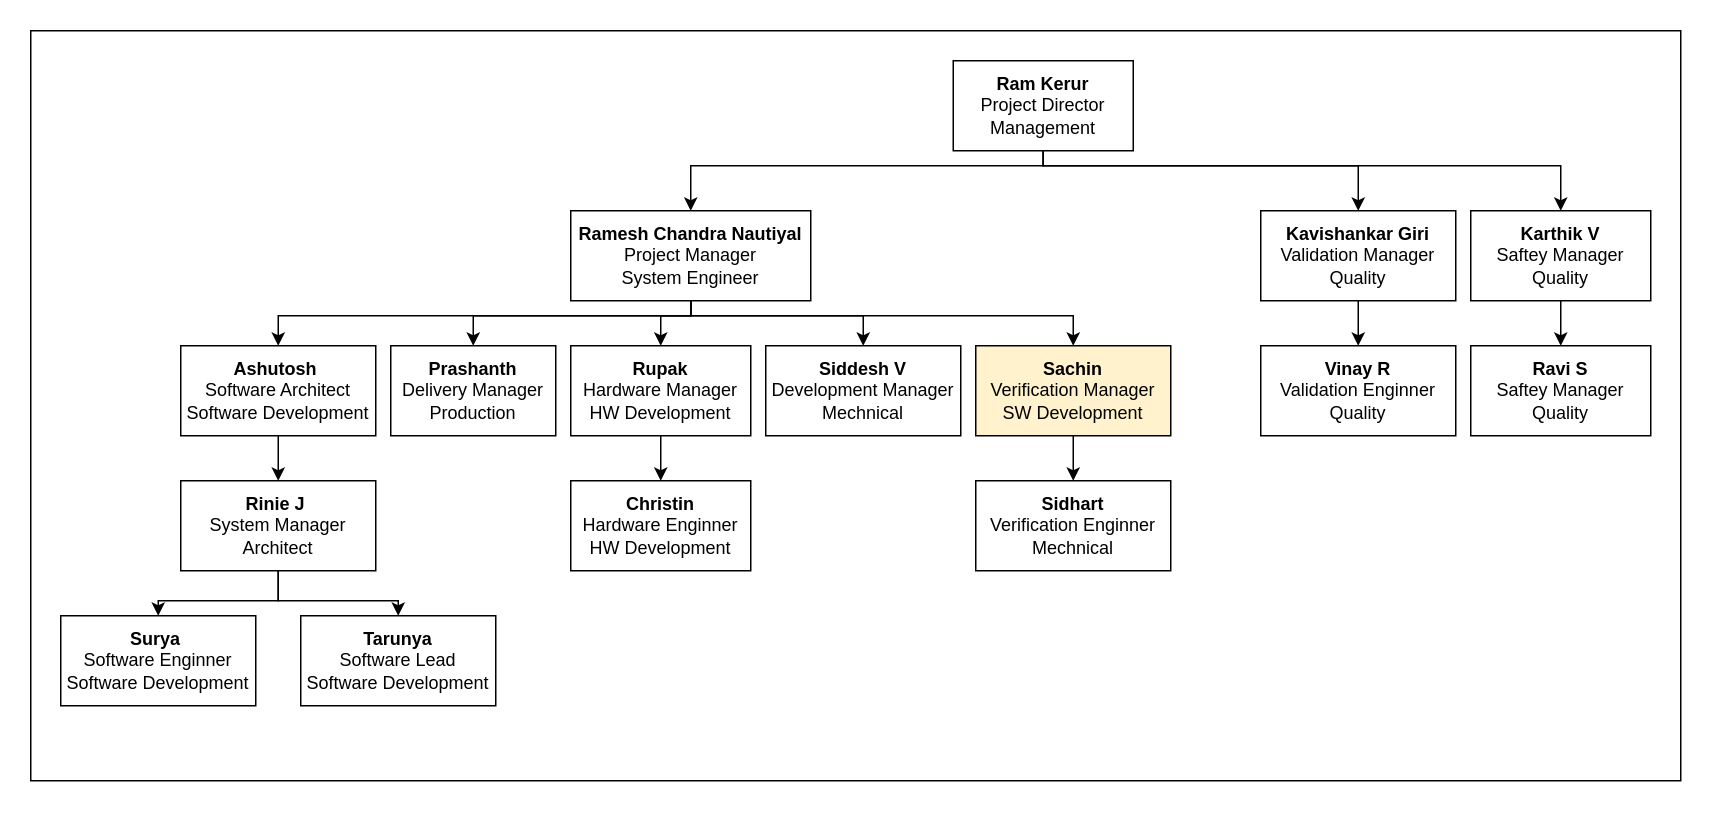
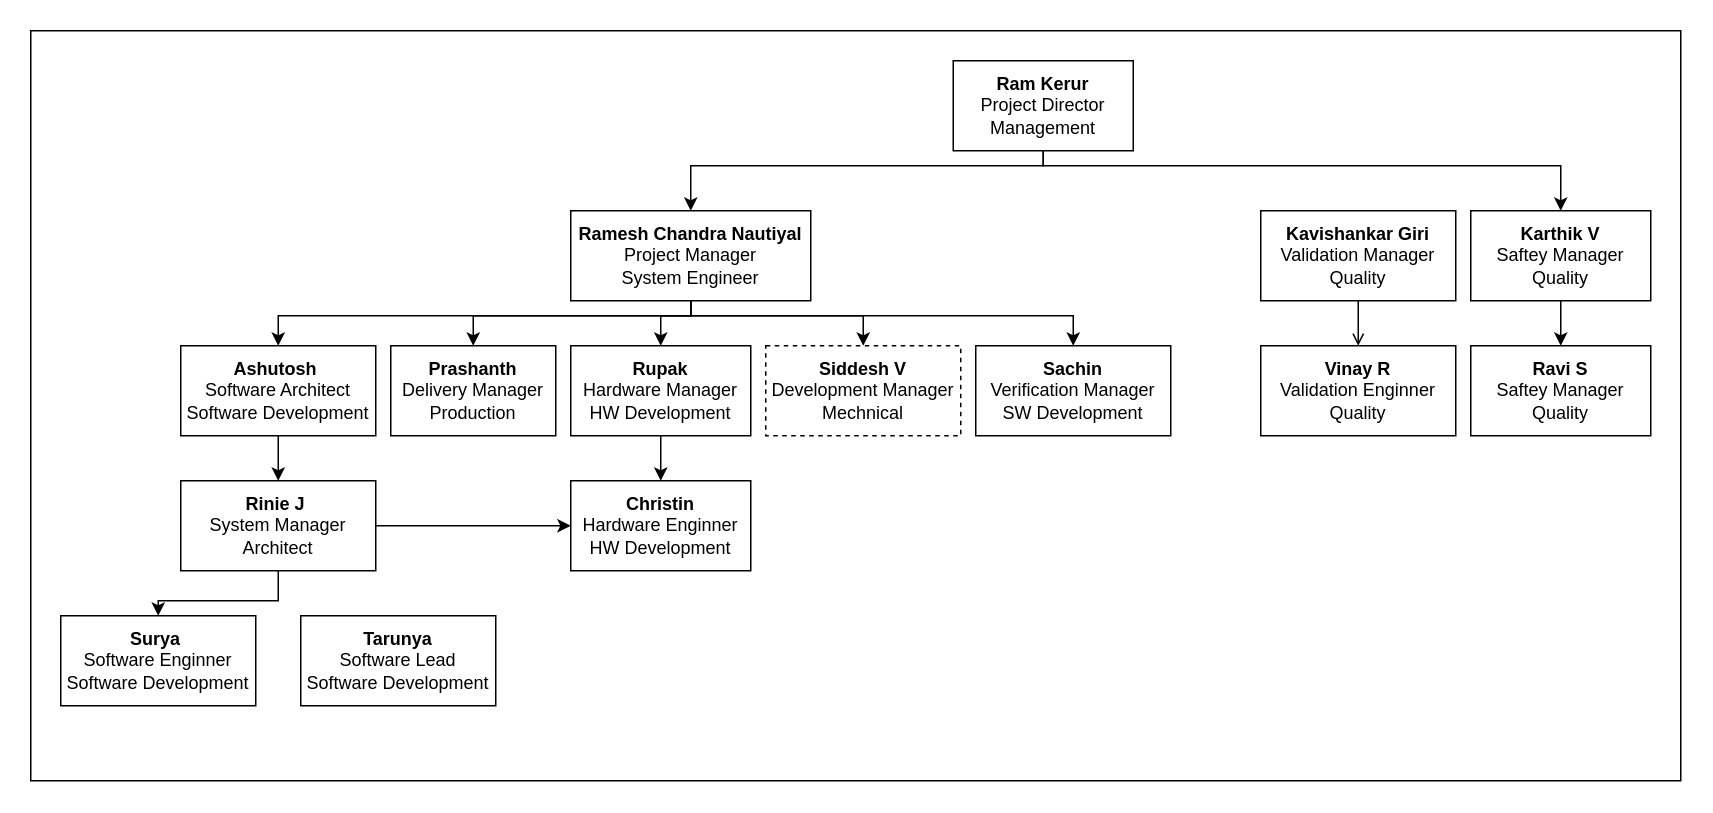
(1358, 184) -> none
(1358, 334) -> (1358, 336)
(863, 391) -> (863, 391)
(1073, 391) -> (1073, 391)
(1073, 464) -> none
(1073, 526) -> none
(341, 601) -> (468, 526)
